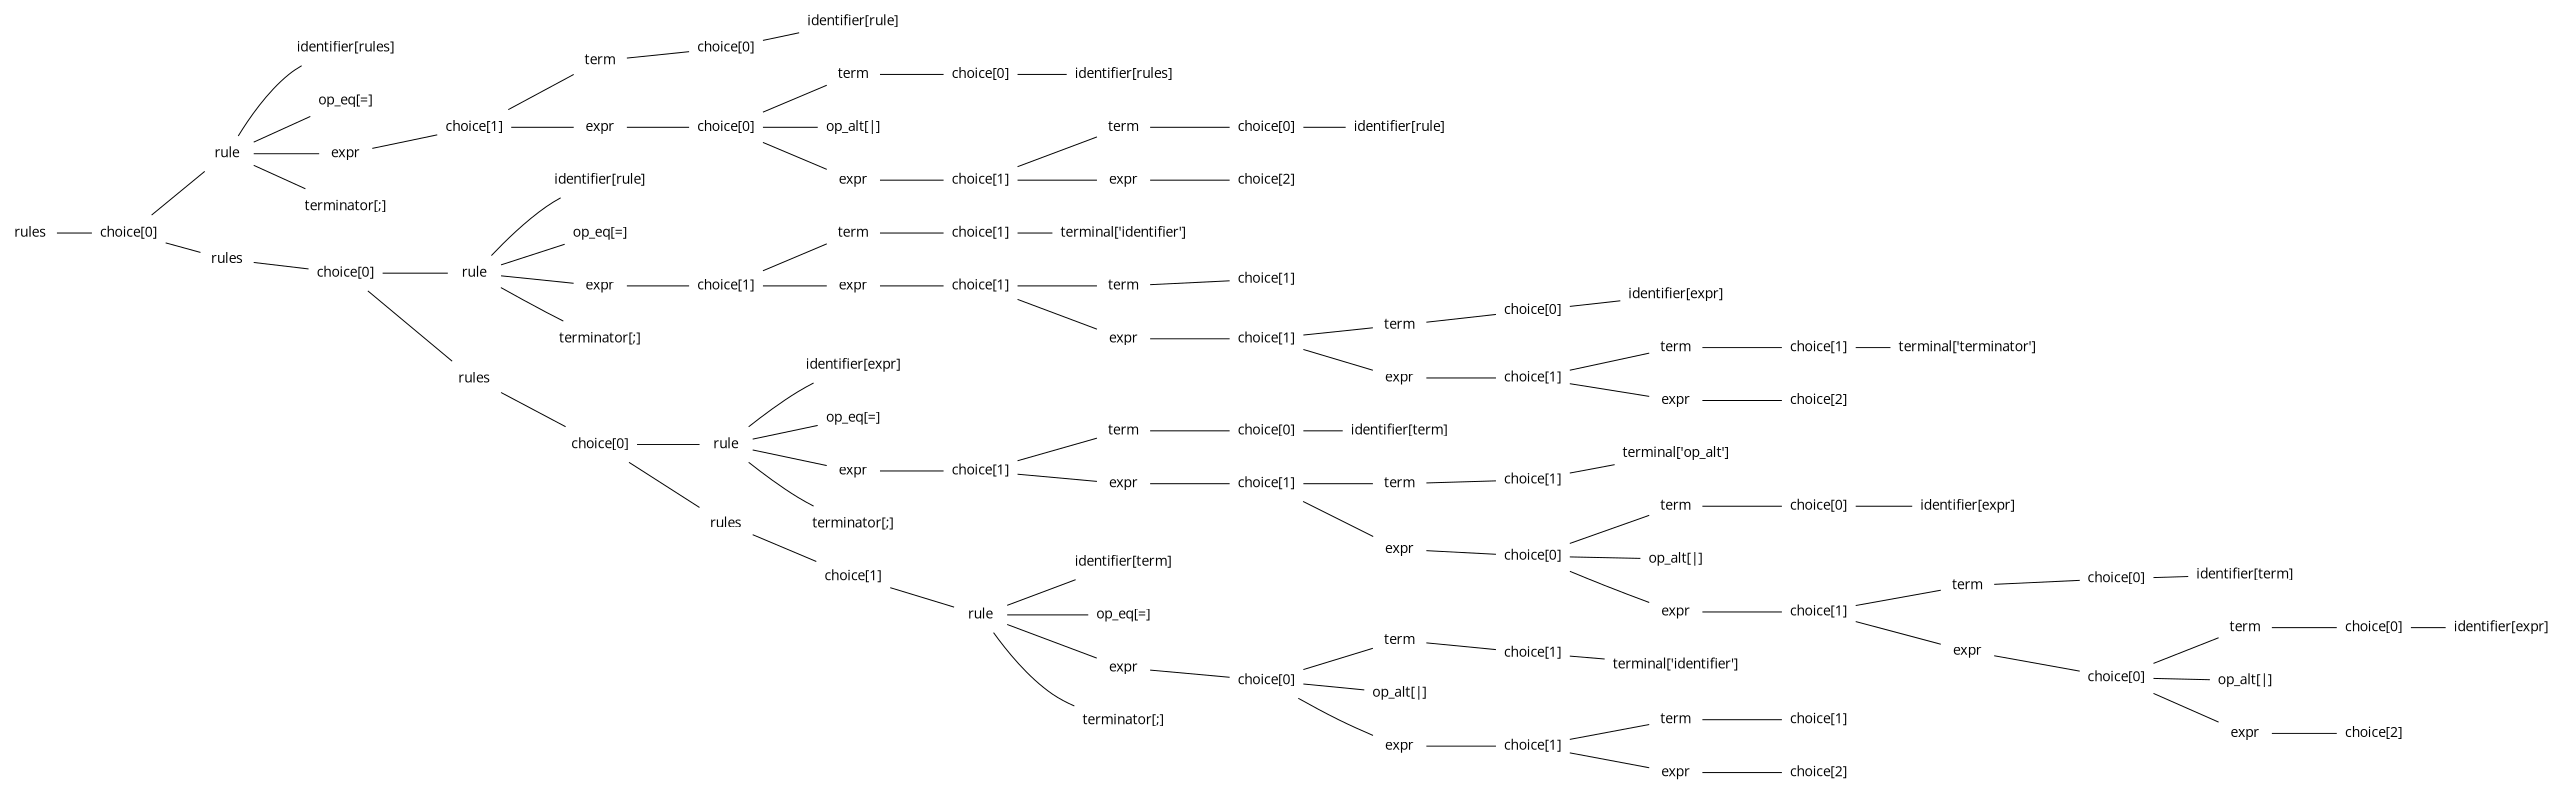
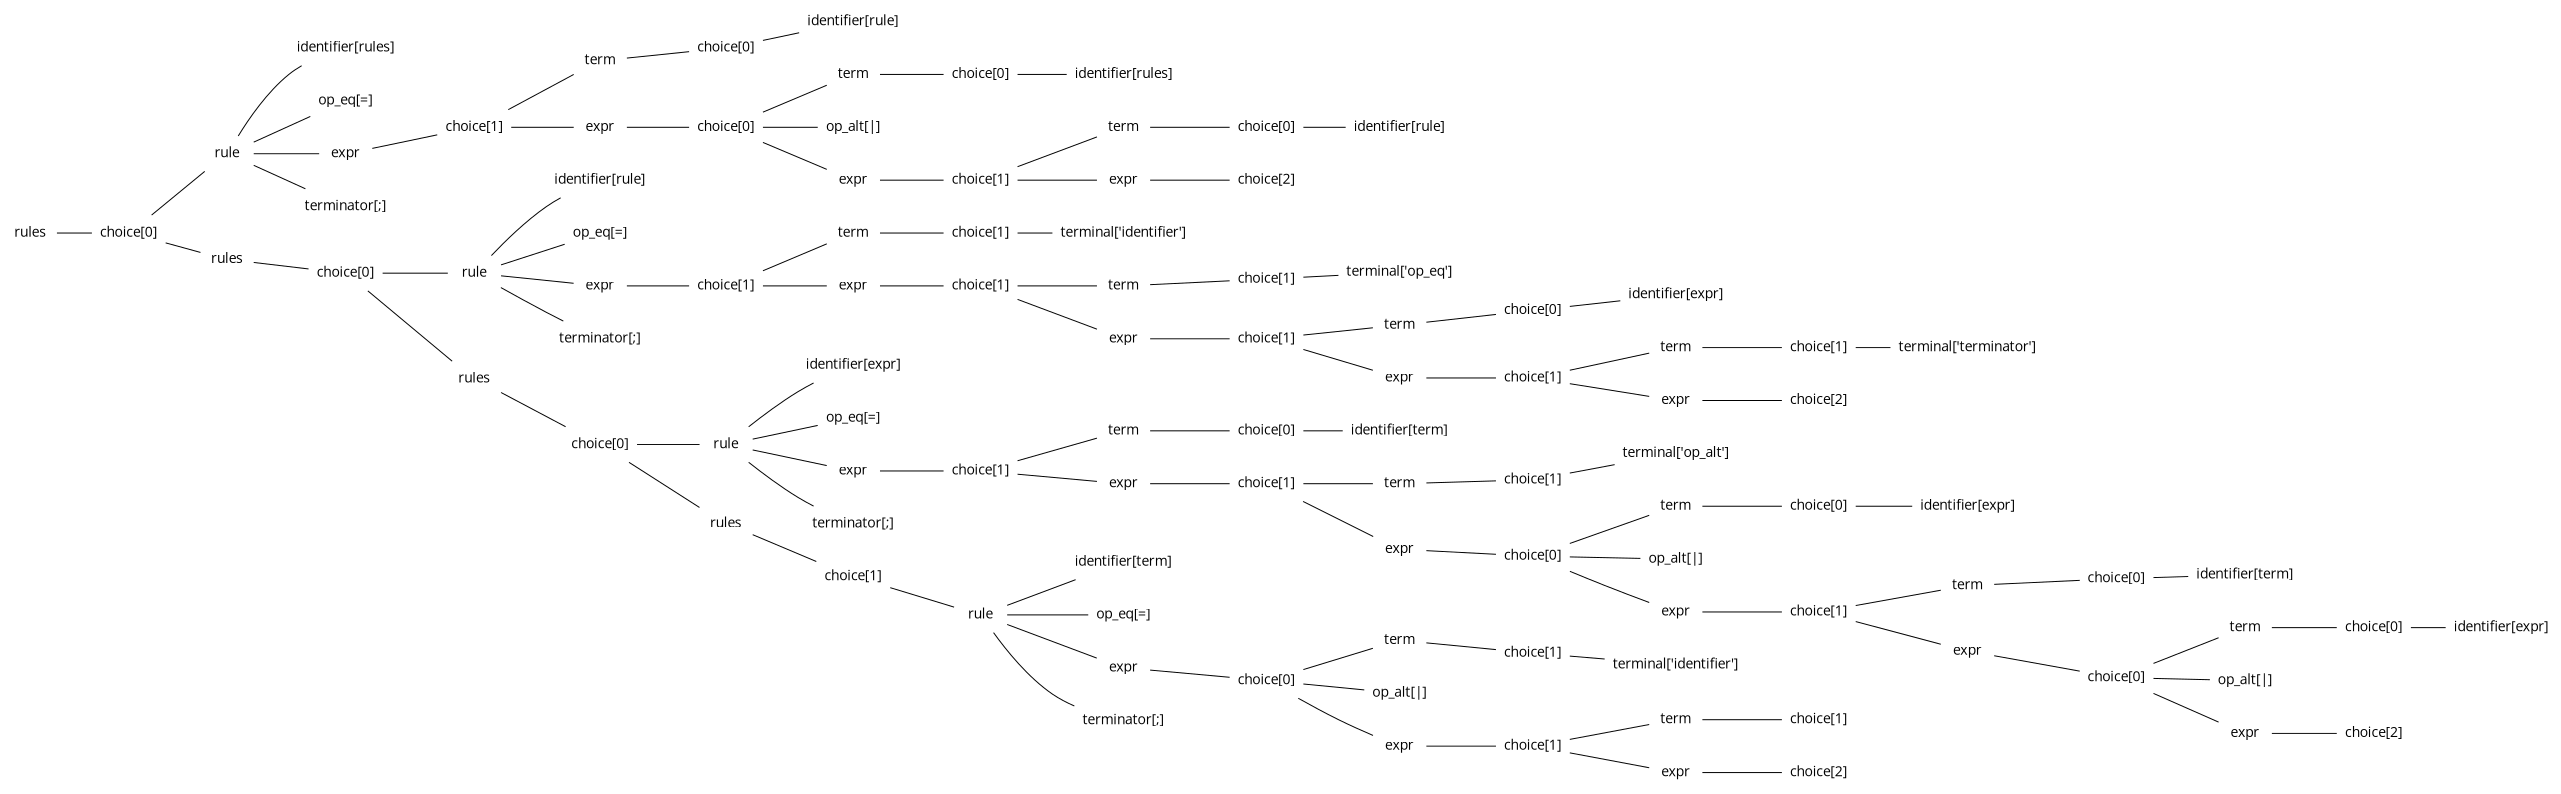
none -> (1400, 272)
